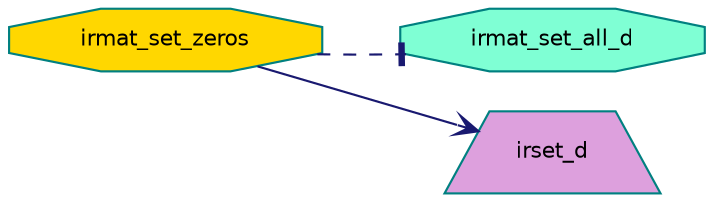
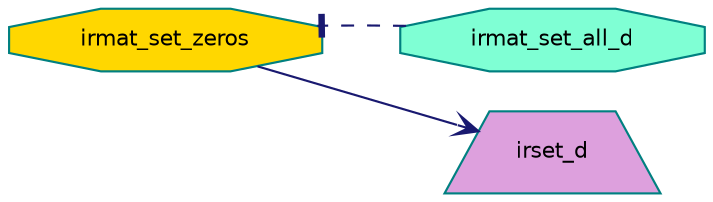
(356, 55) -> (367, 25)
